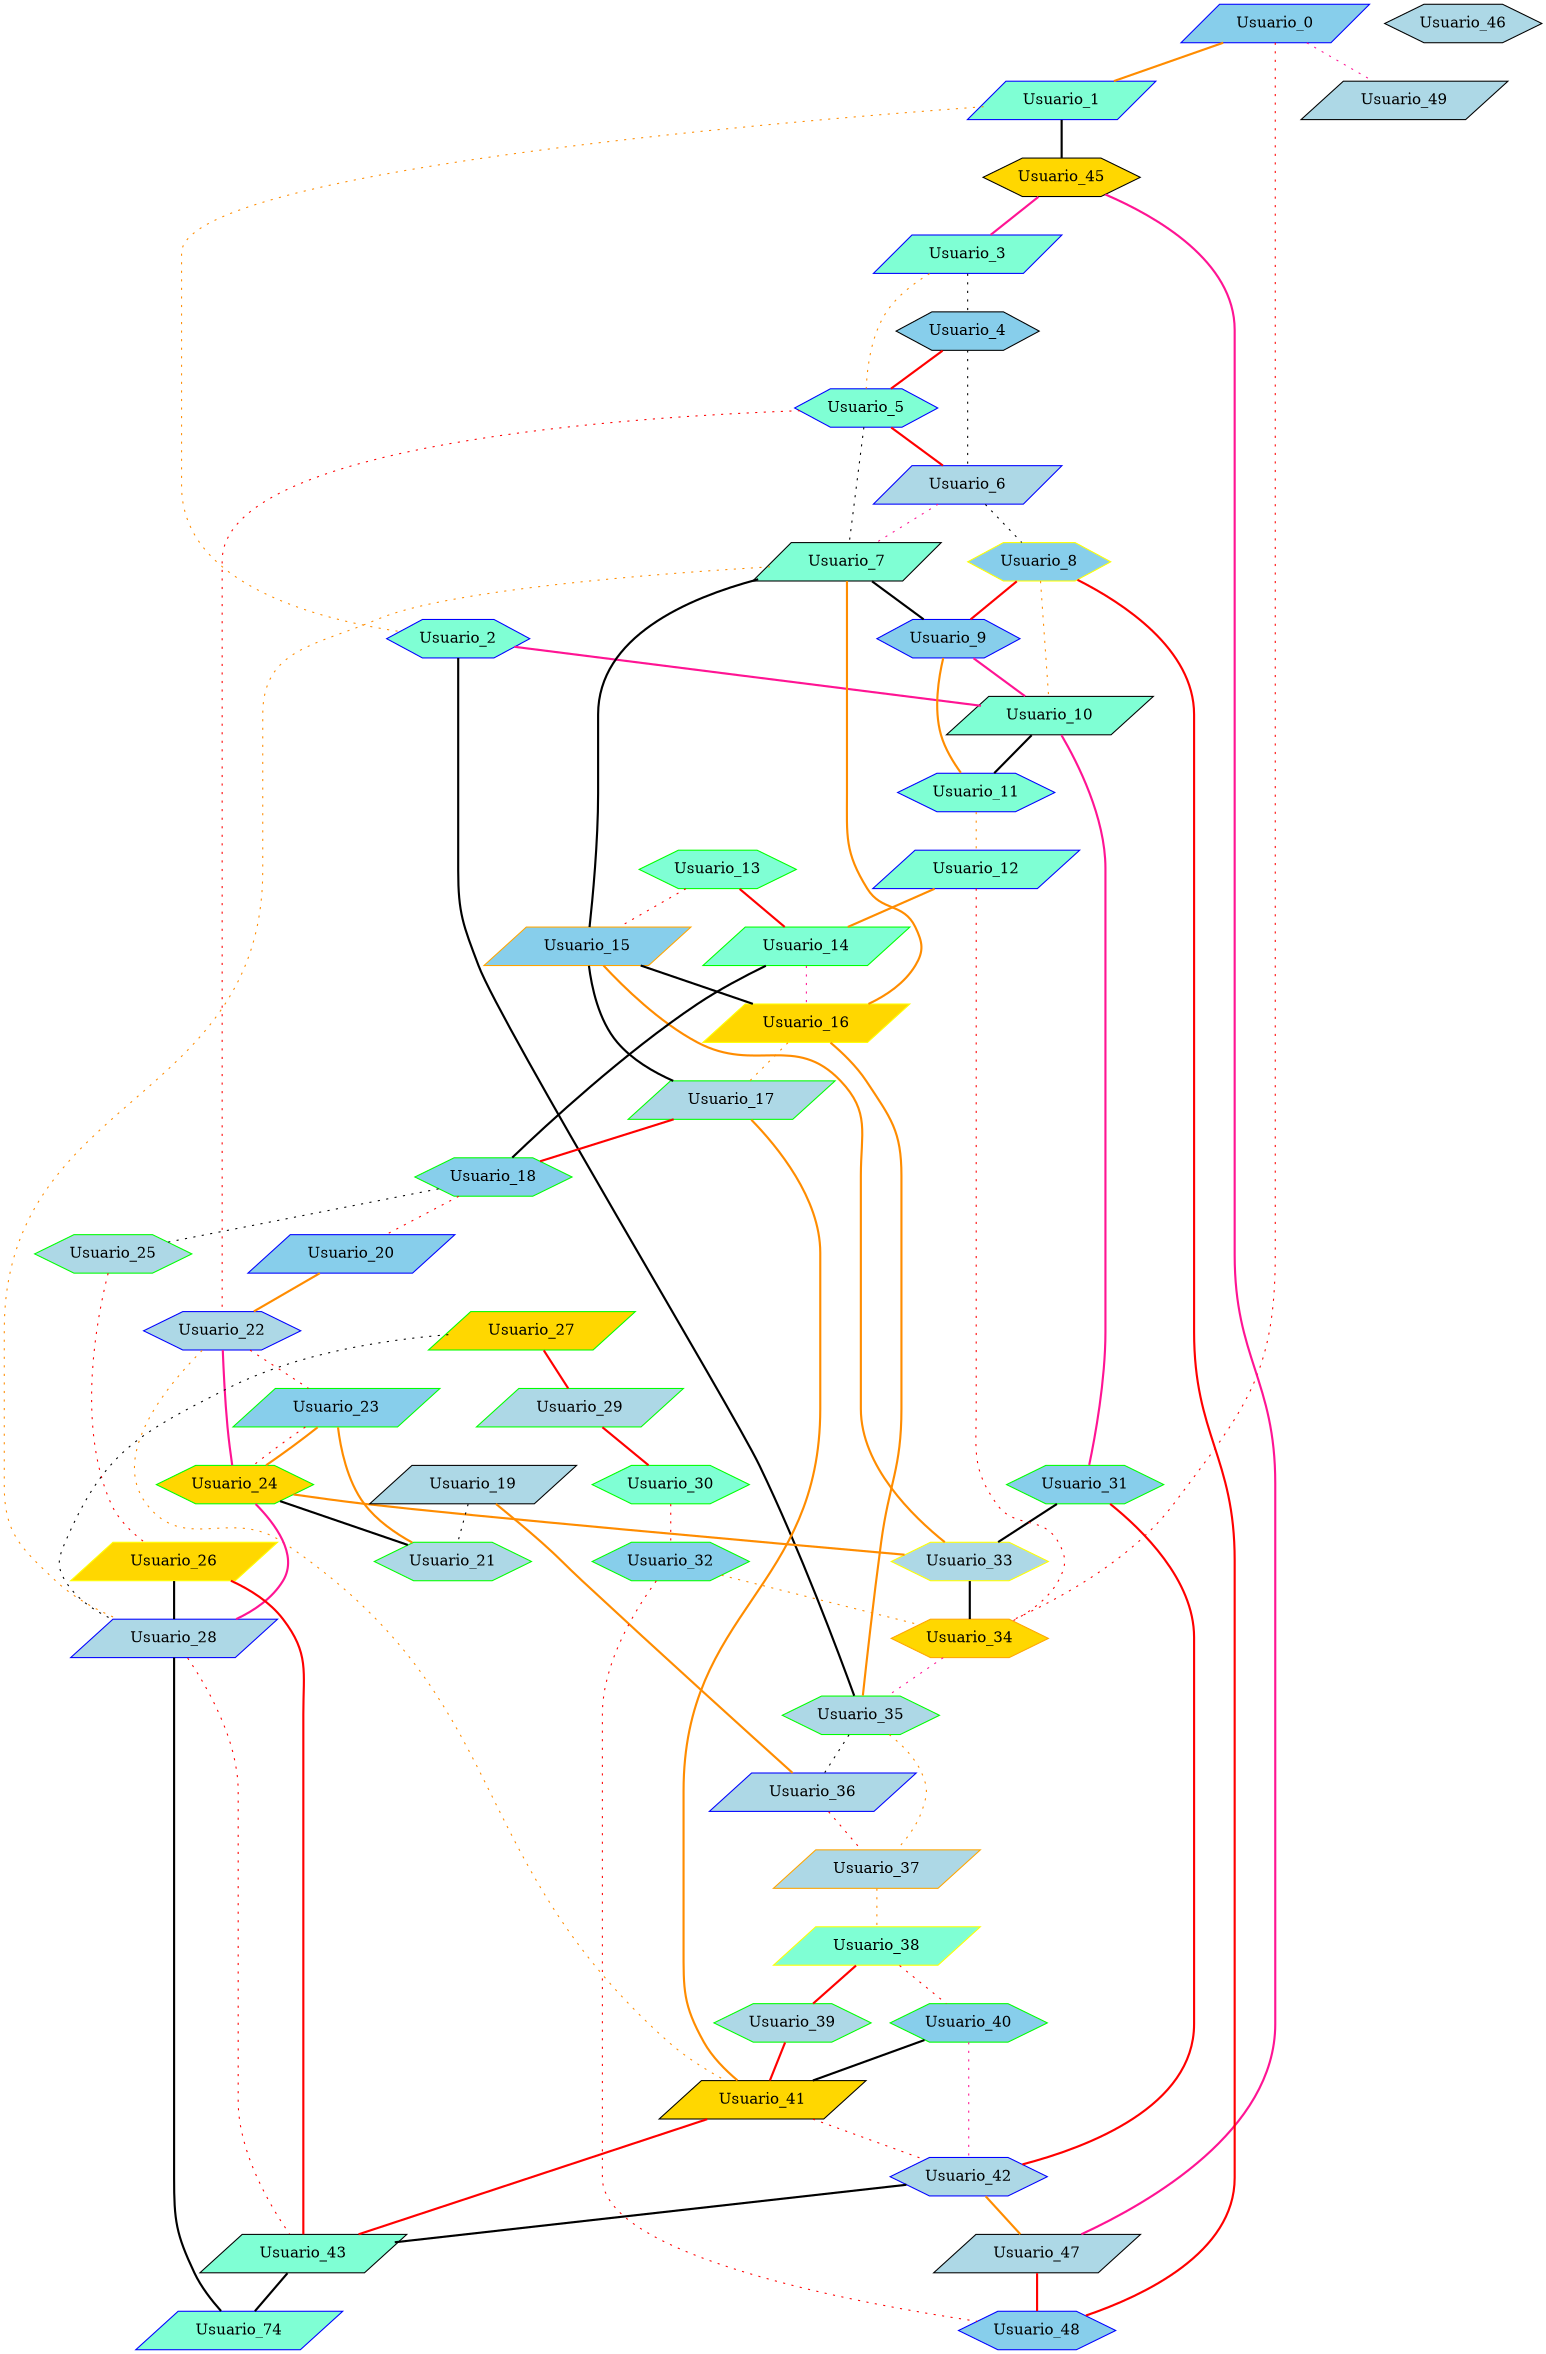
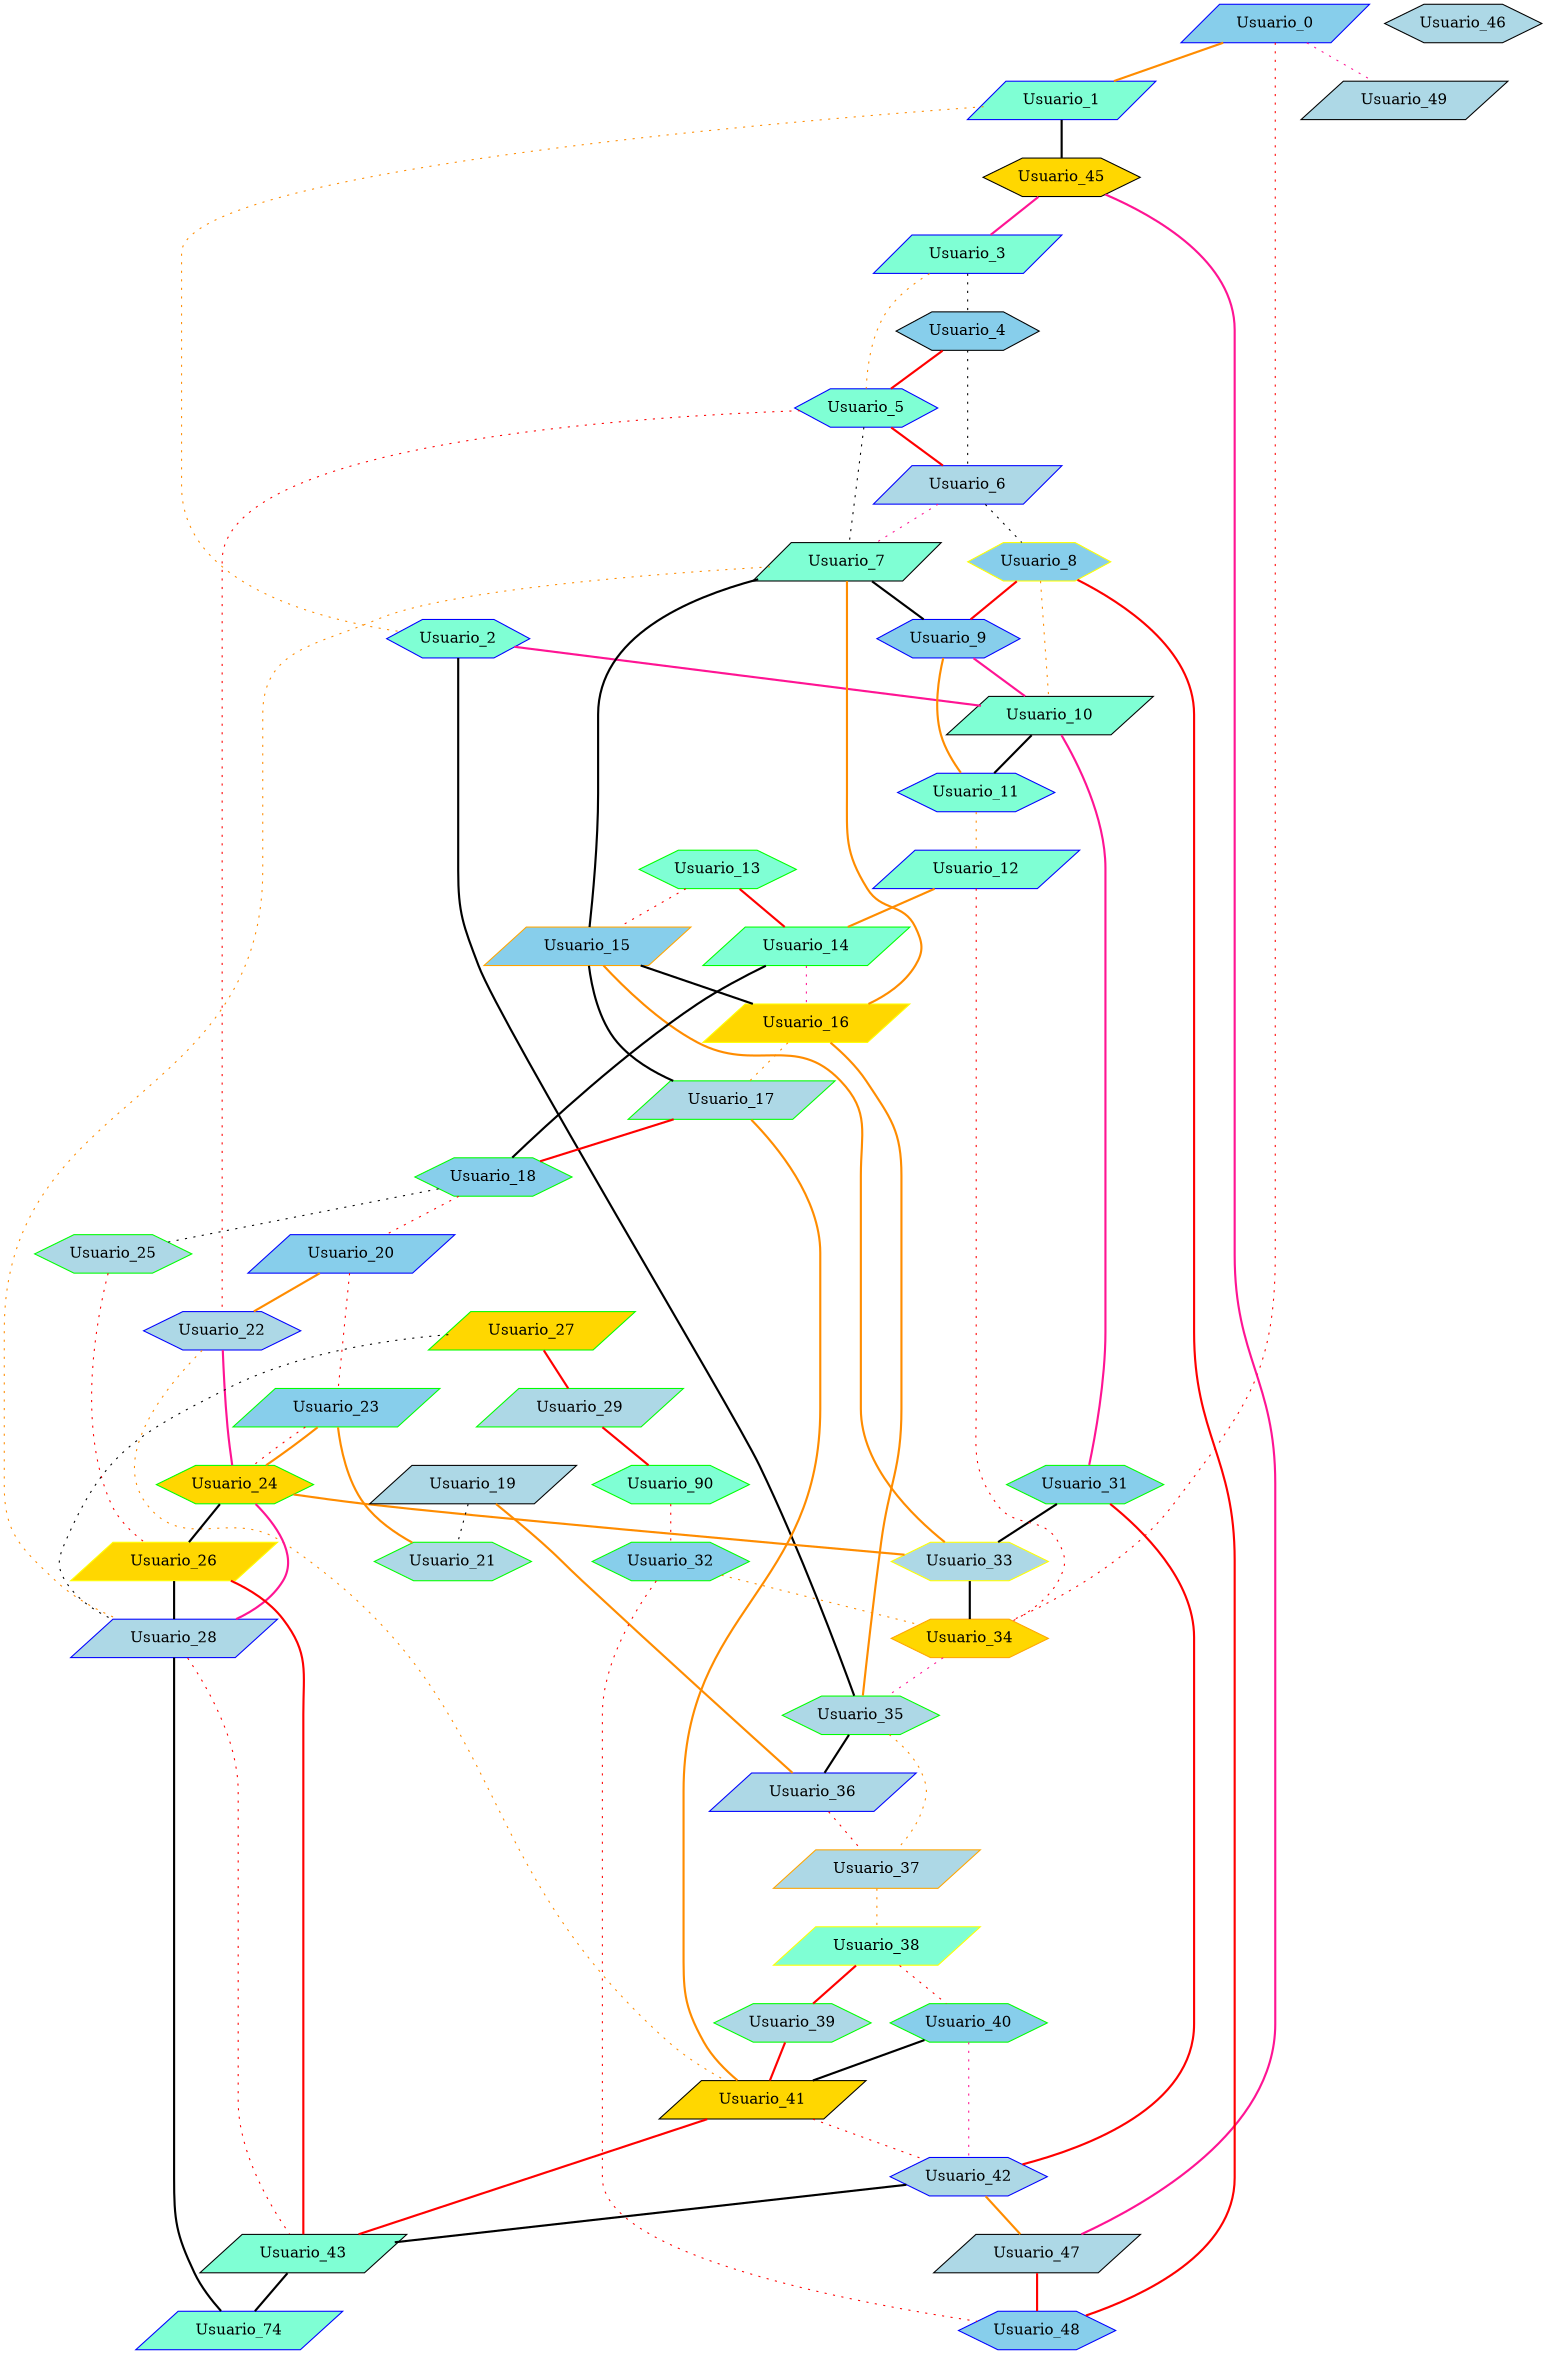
(285, 1373) -> (344, 1331)
(671, 1485) -> (671, 1485)
(344, 1523) -> (205, 1522)
(837, 1754) -> (837, 1754)
